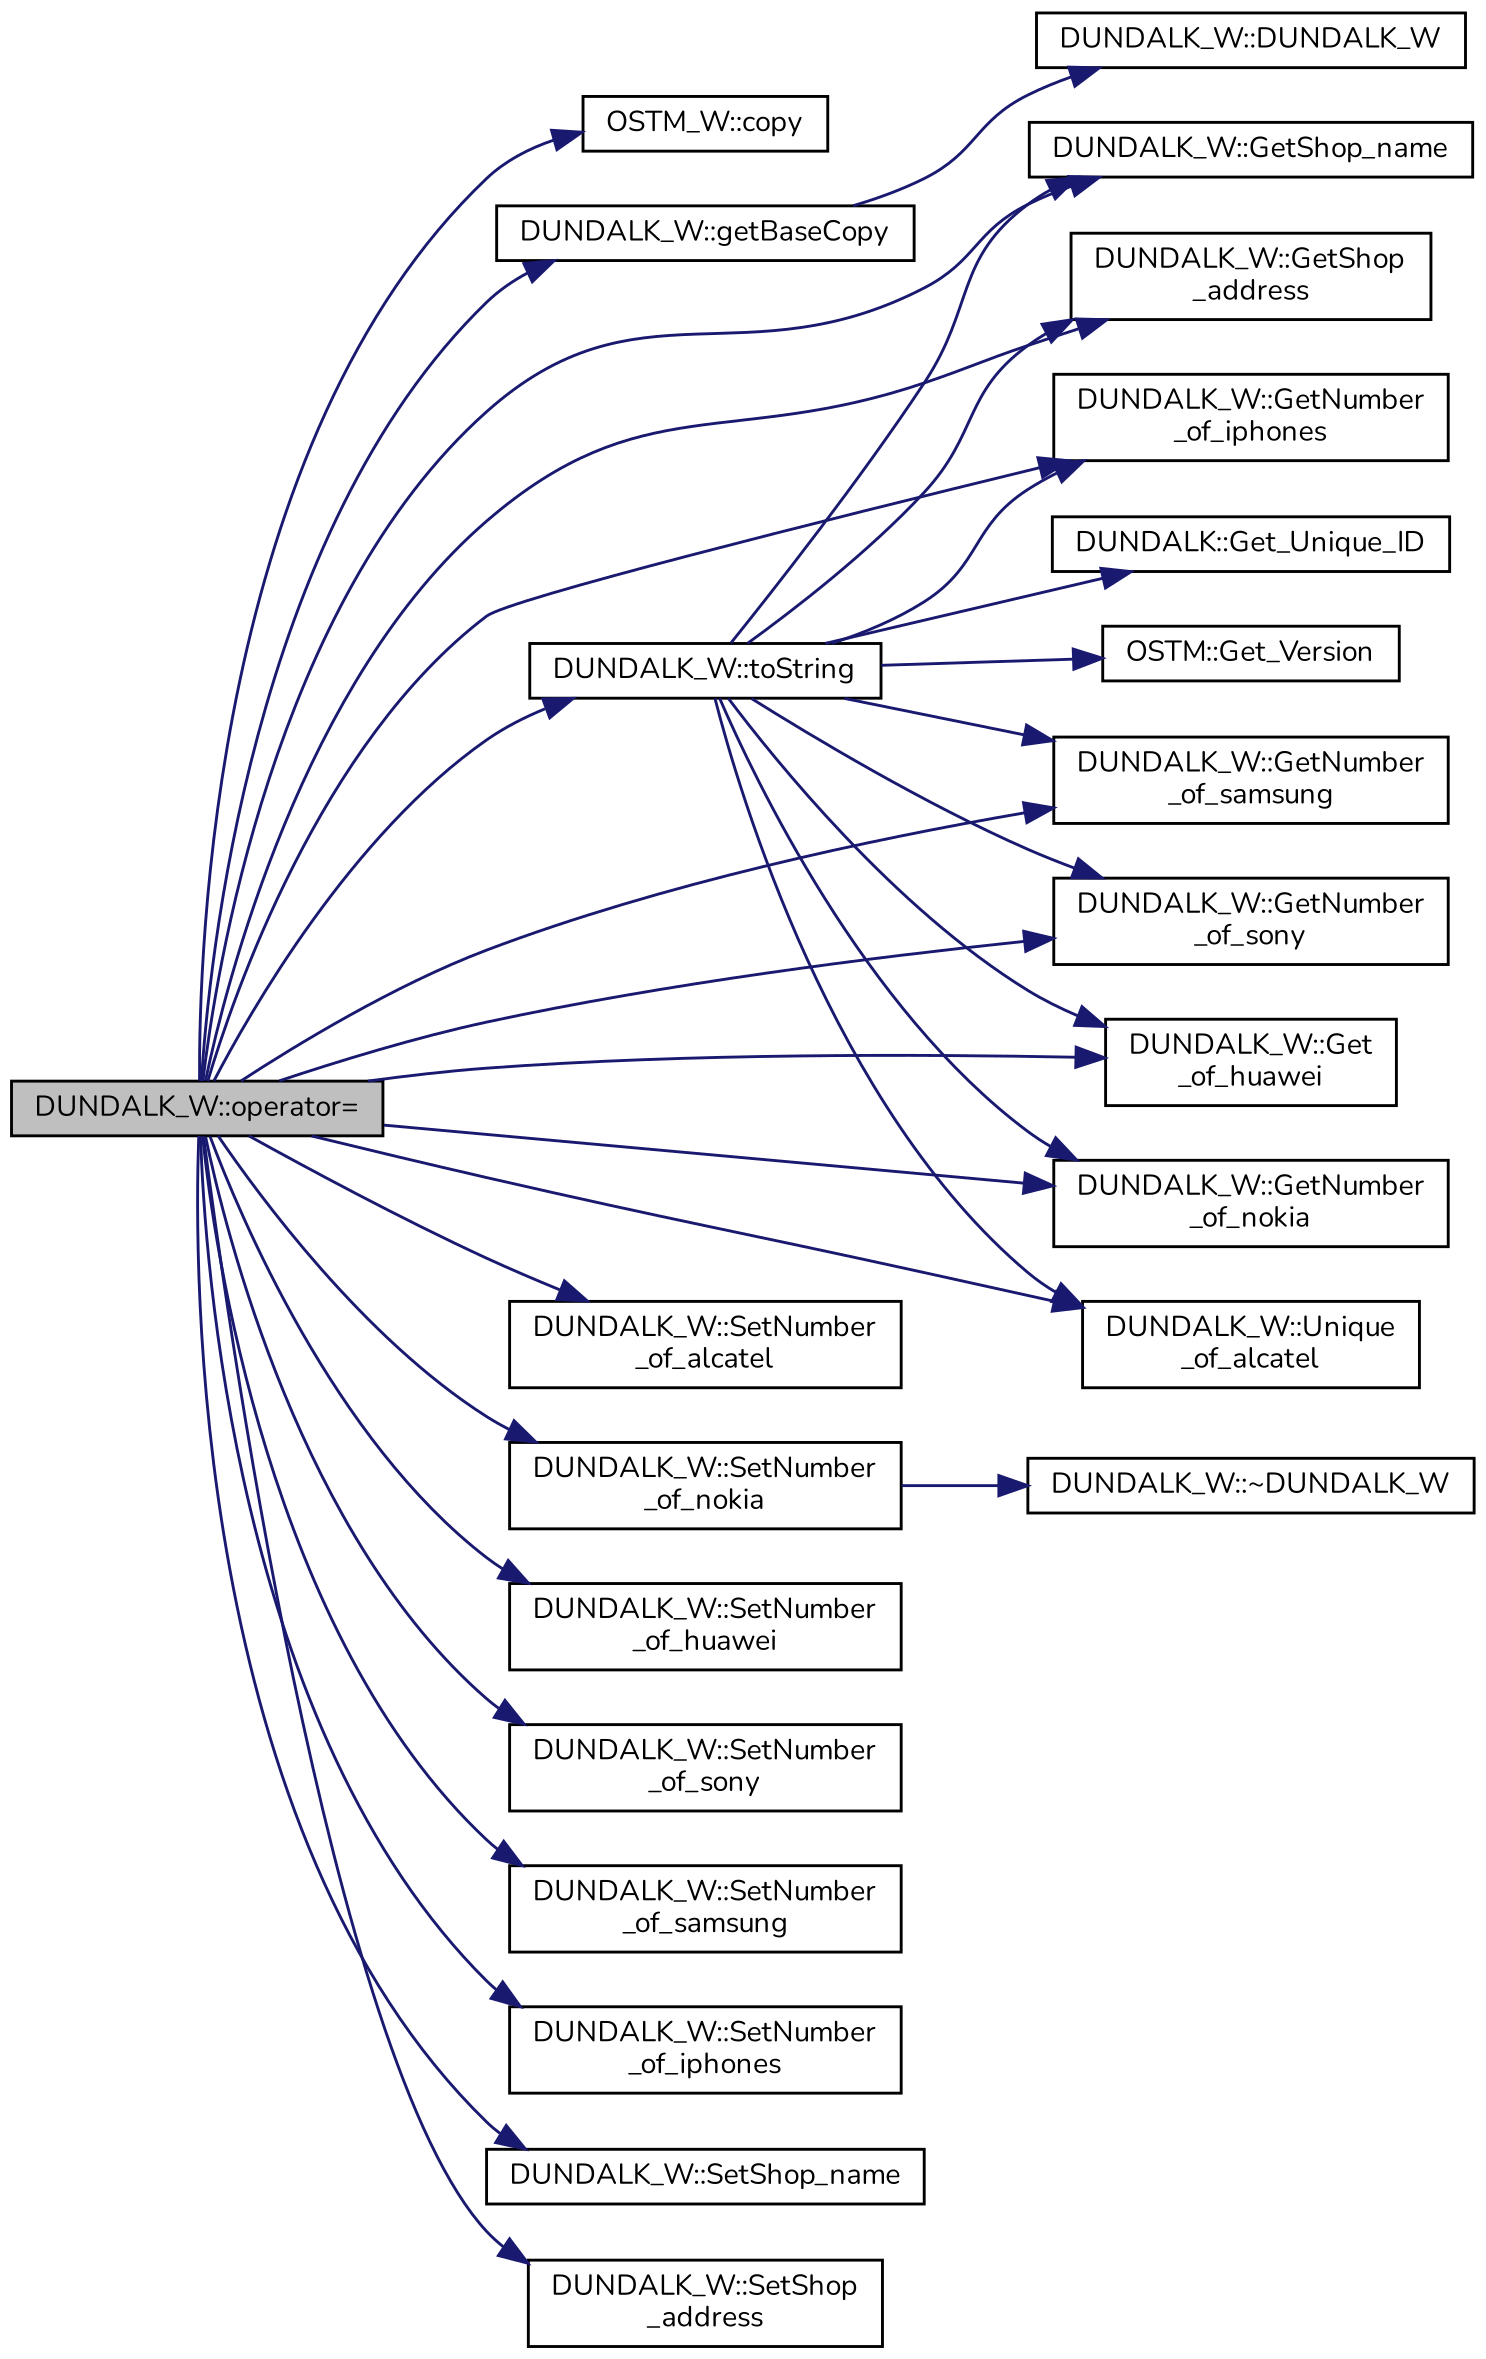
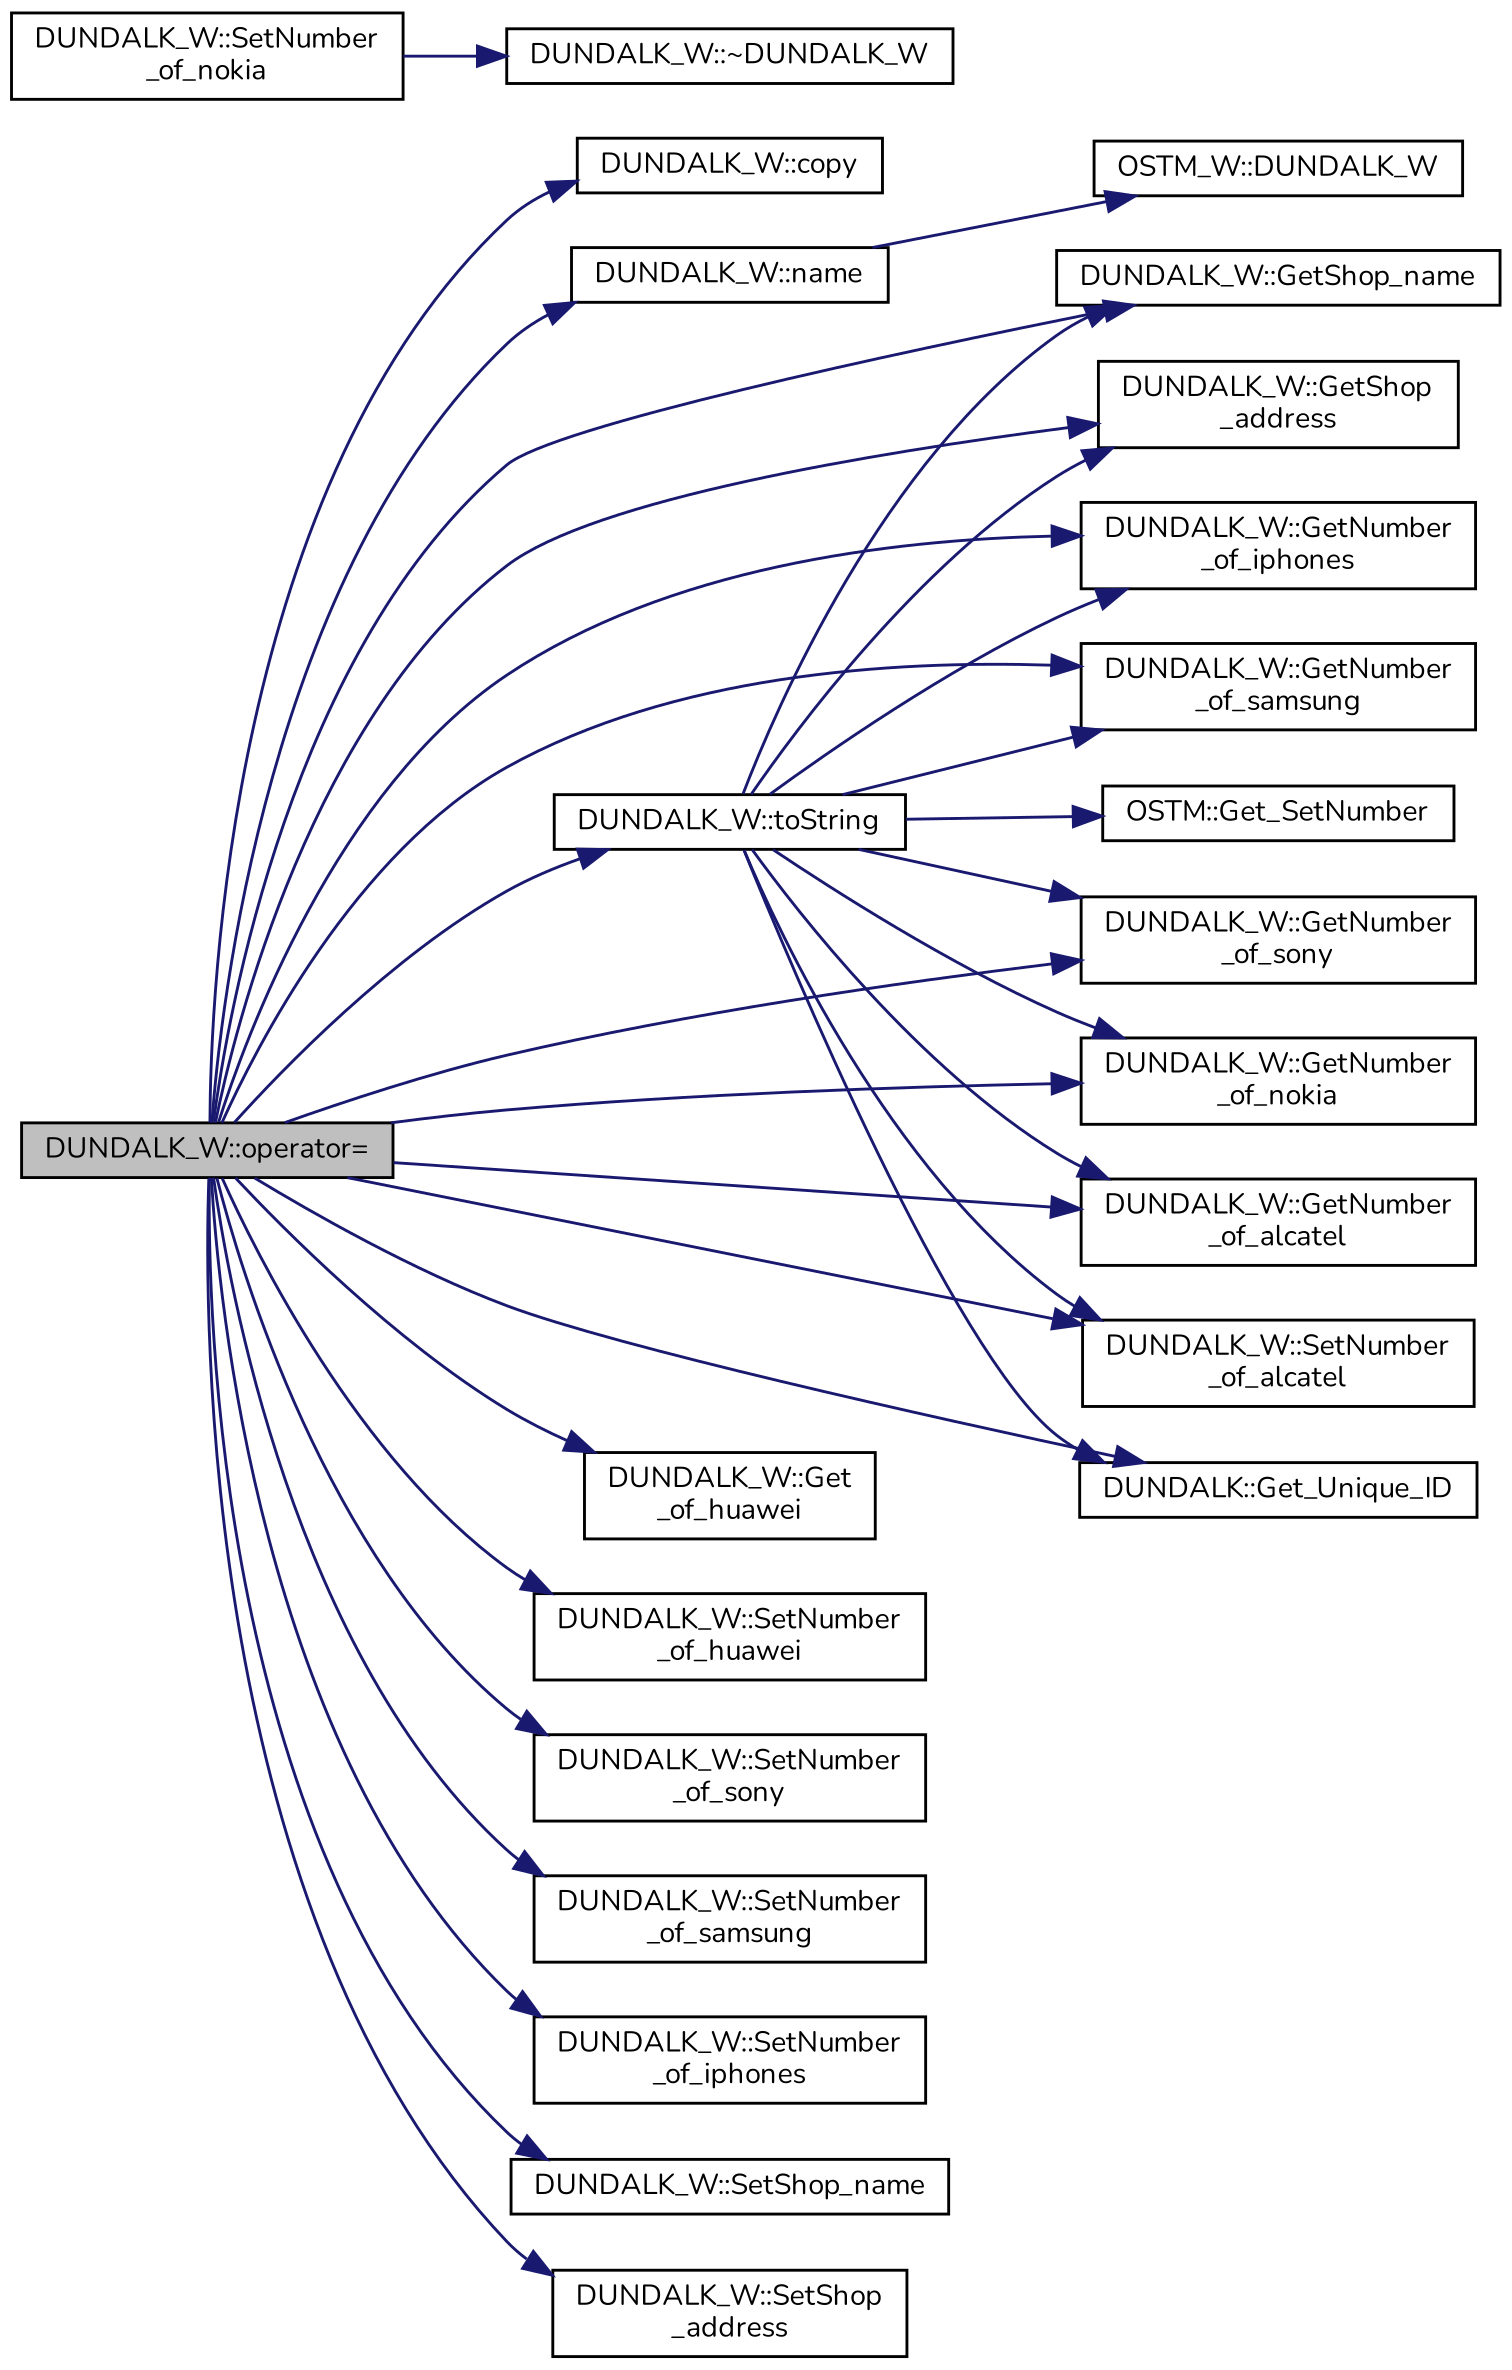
(1251, 40) -> (1278, 168)
(705, 124) -> (730, 166)
(705, 233) -> (730, 275)
(1251, 654) -> (1278, 813)
(885, 877) -> (888, 1113)
(349, 1299) -> (672, 1354)
(1251, 1345) -> (1278, 1222)
